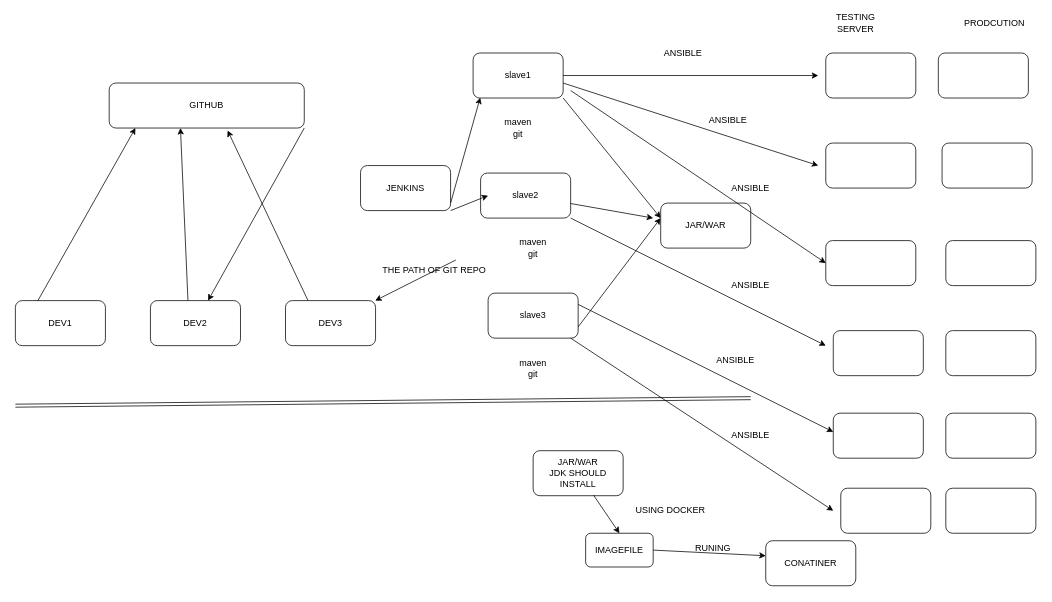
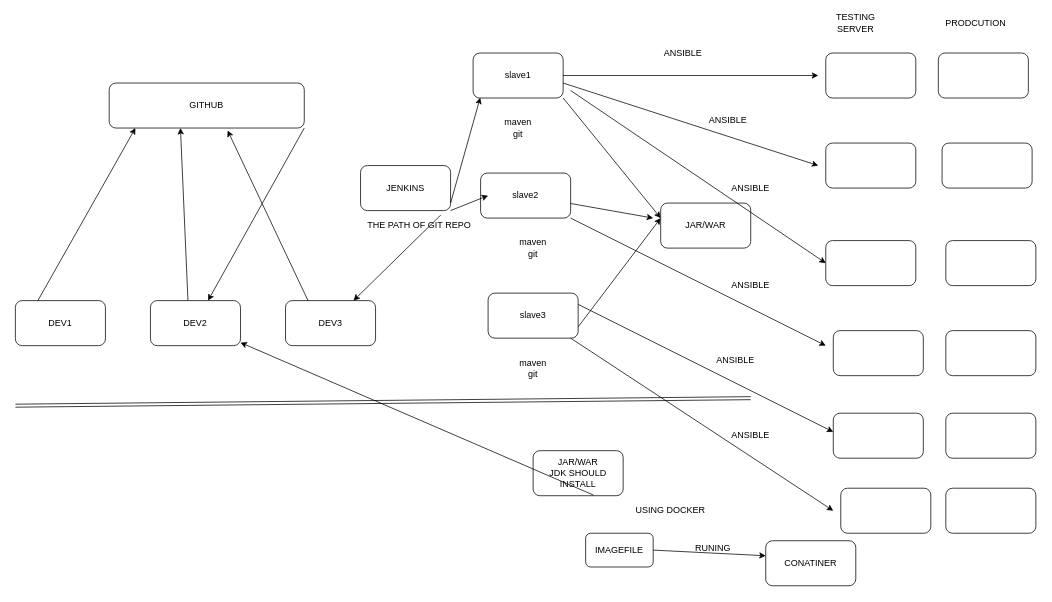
(994, 23) -> (975, 23)
(435, 270) -> (420, 225)
(605, 511) -> (419, 420)
